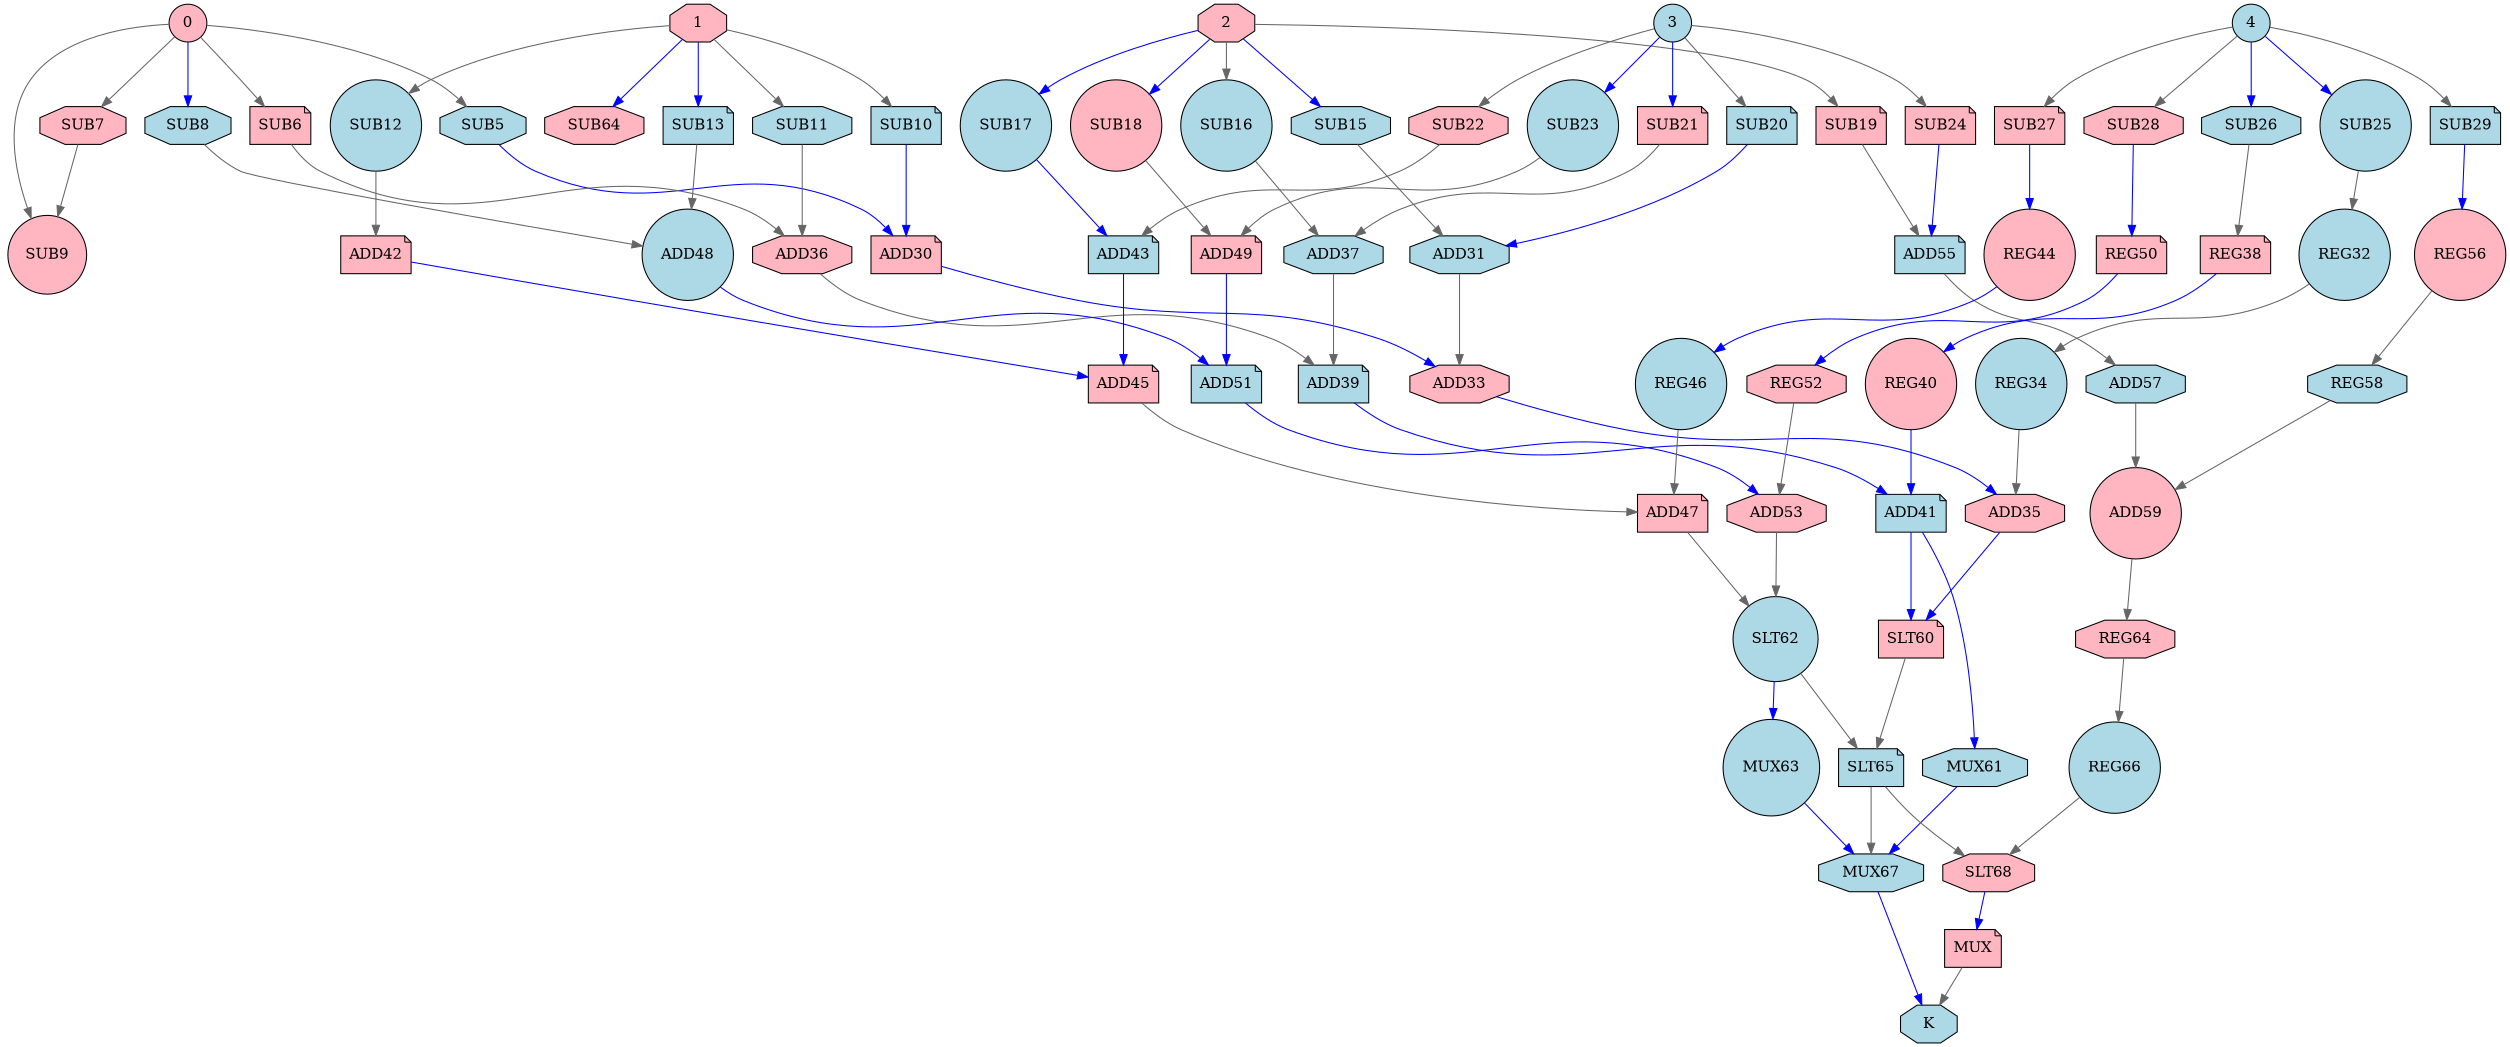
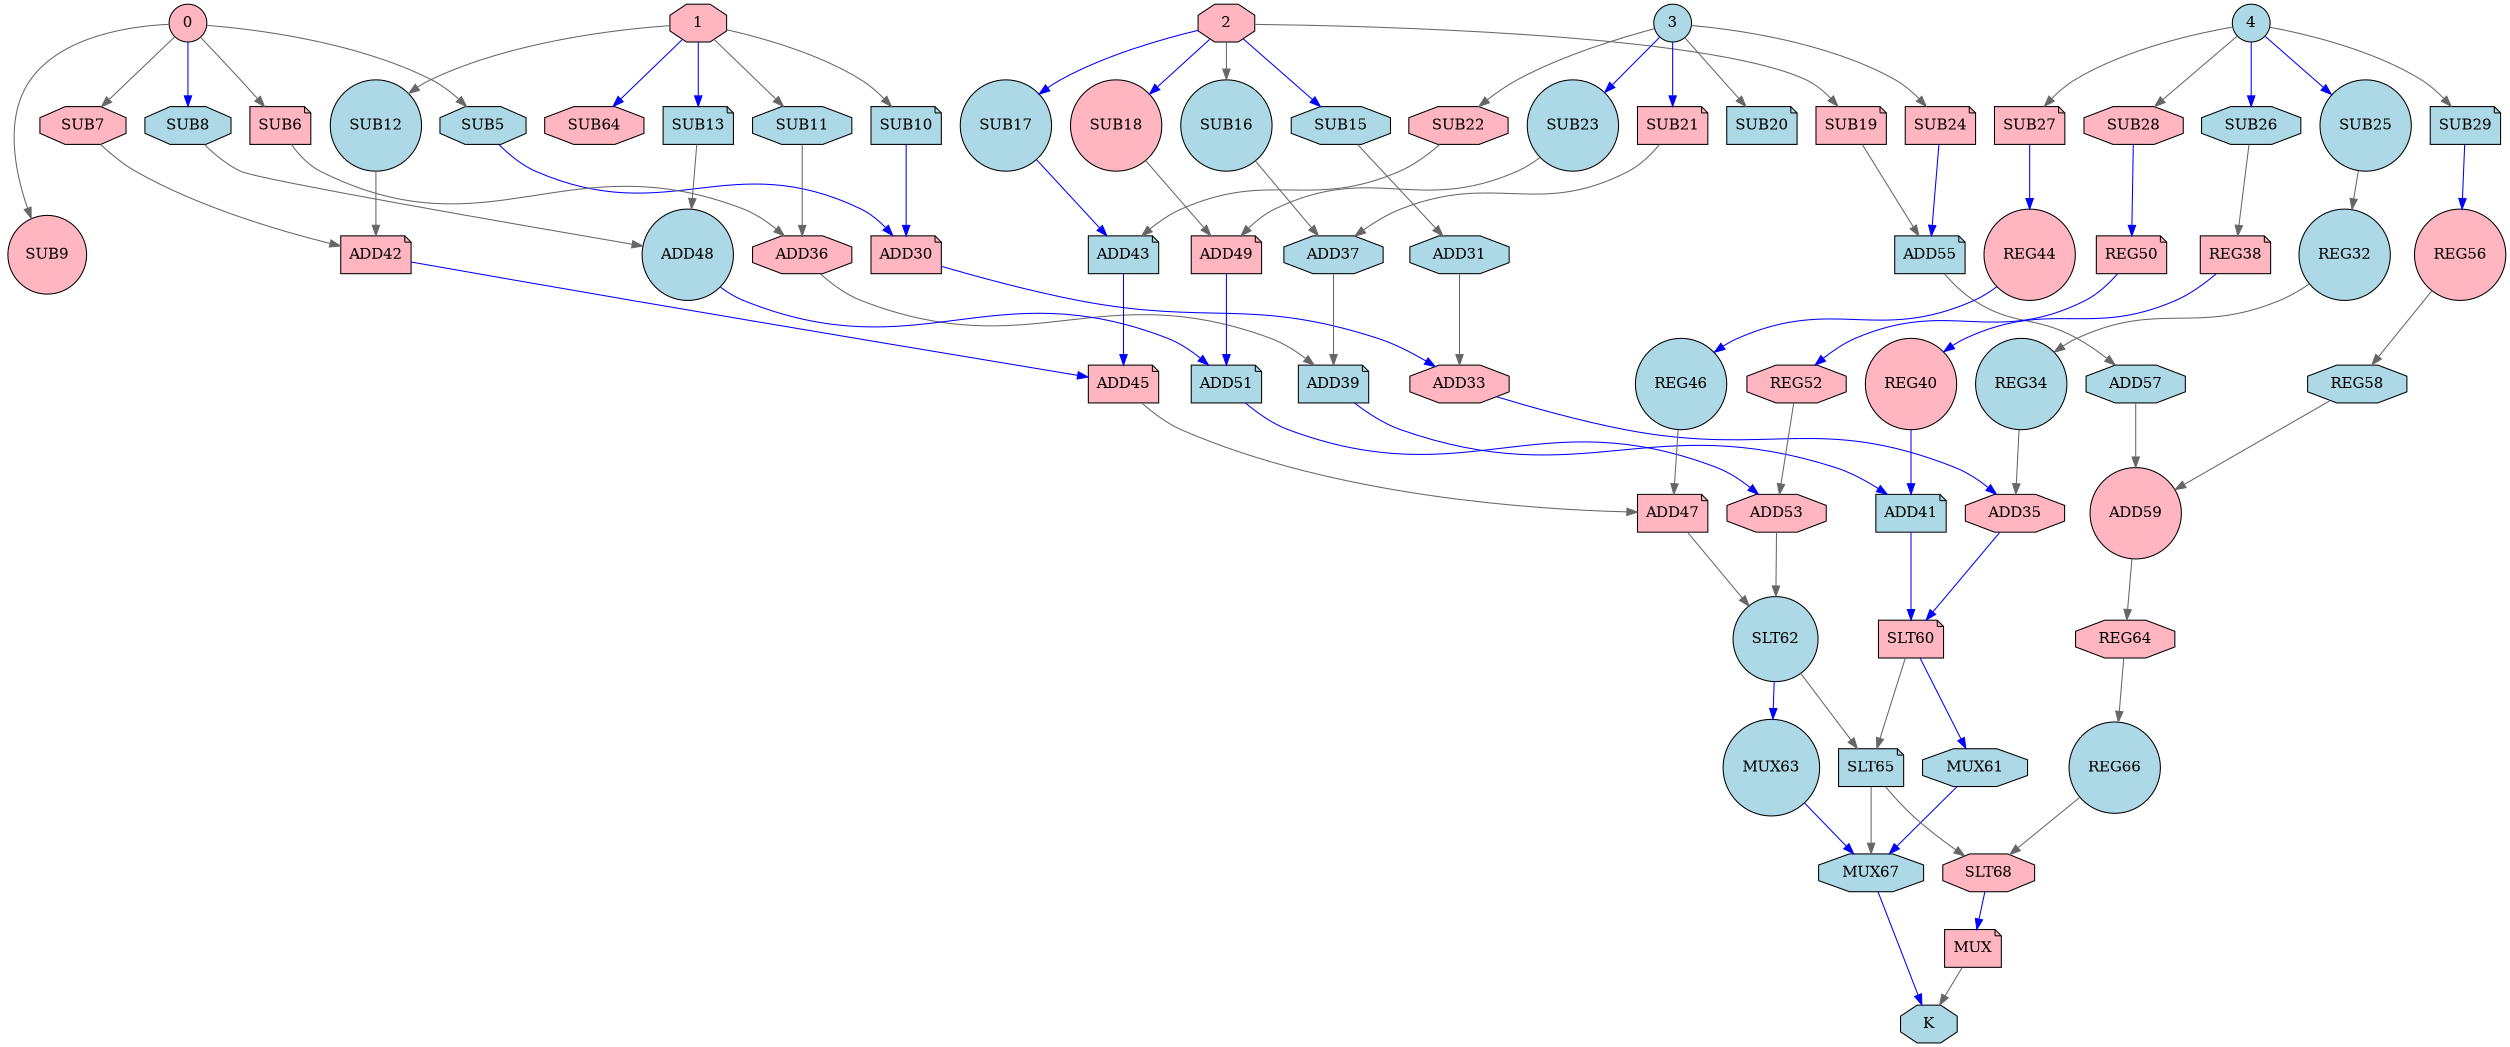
(69, 175) -> (210, 206)
(1639, 208) -> none
(1962, 631) -> (1941, 698)
